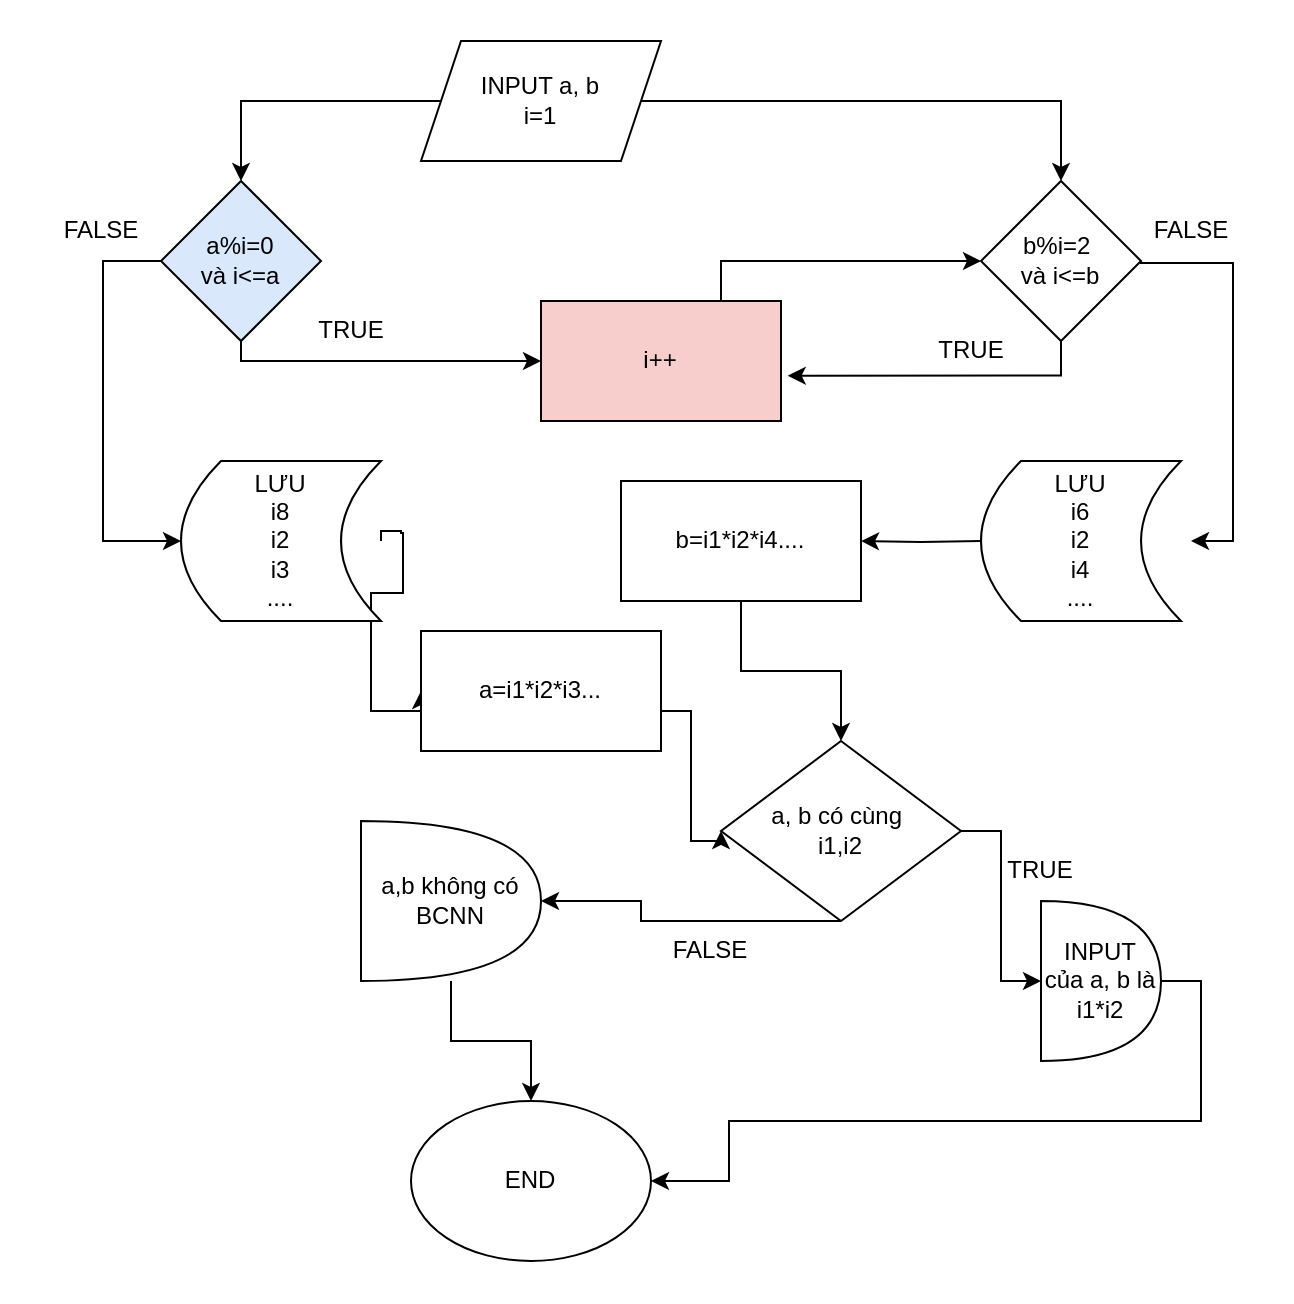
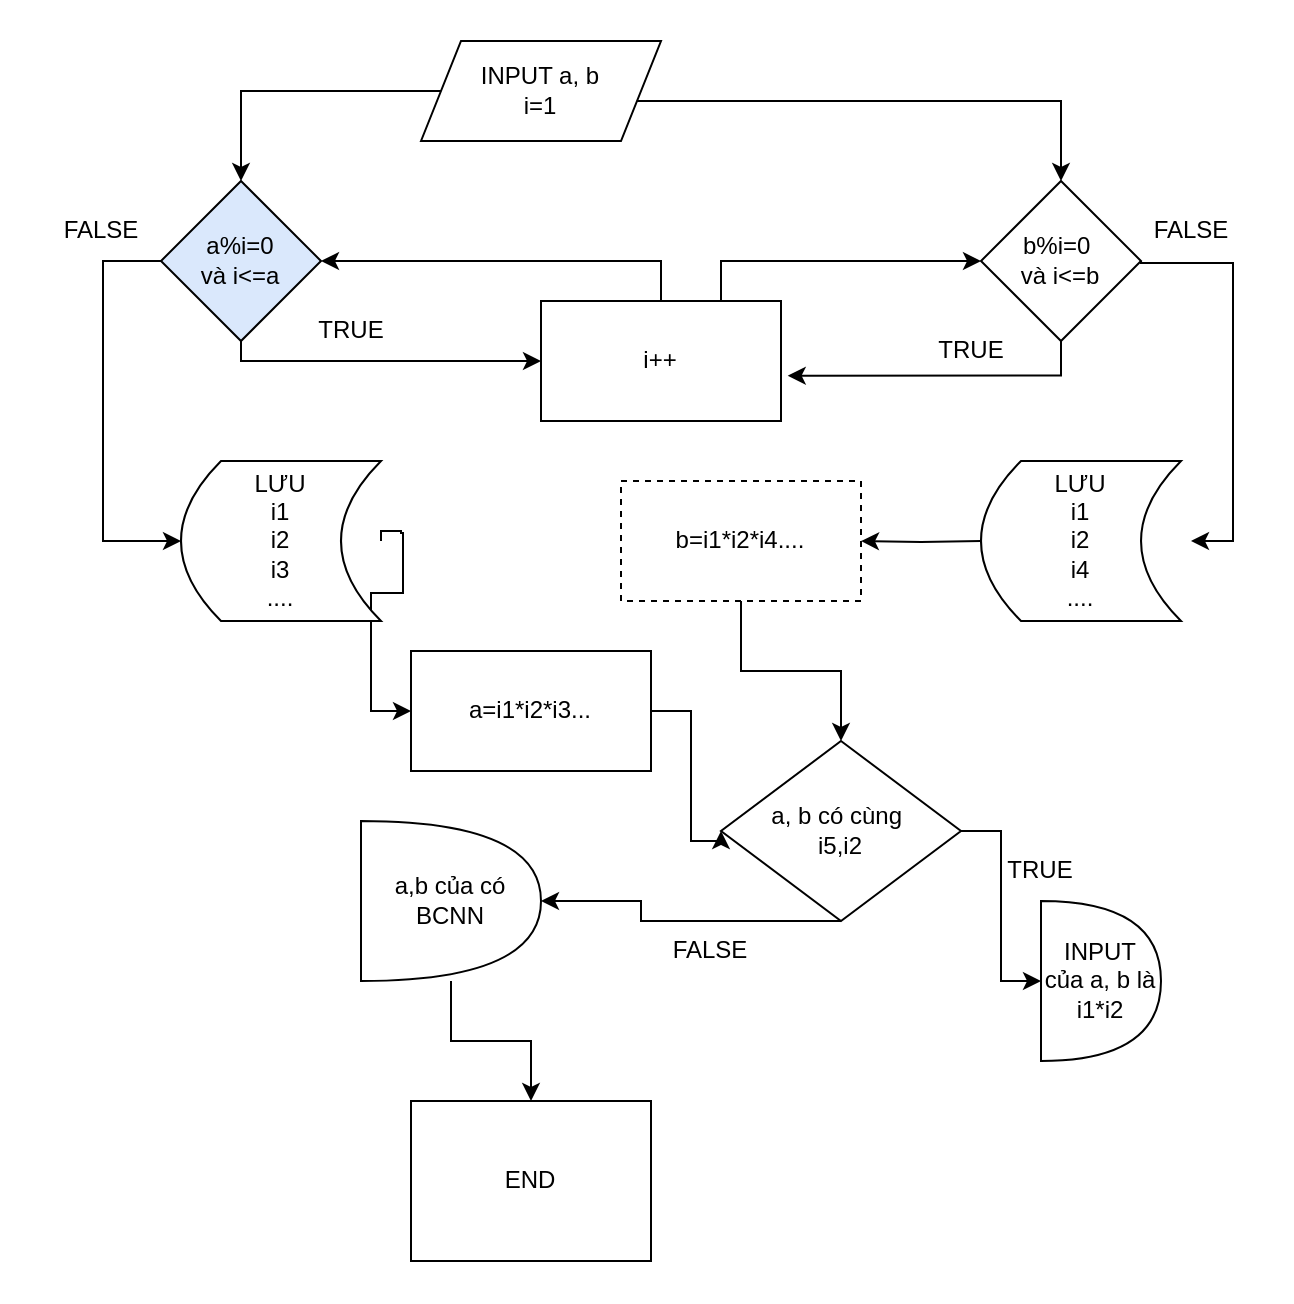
(541, 101) -> (541, 91)
none -> (518, 261)
(1061, 261) -> (1061, 261)
(661, 361) -> (661, 361)
(281, 541) -> (281, 541)
(741, 541) -> (741, 541)
(1081, 541) -> (1081, 541)
(541, 691) -> (531, 711)
(841, 831) -> (841, 831)
(451, 901) -> (451, 901)
(993, 1121) -> none
(531, 1181) -> (531, 1181)
